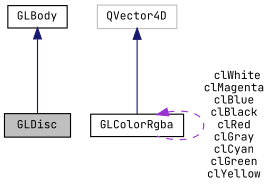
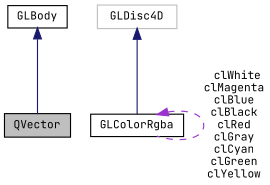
(137, 17) -> (137, 17)
(38, 125) -> (38, 125)
